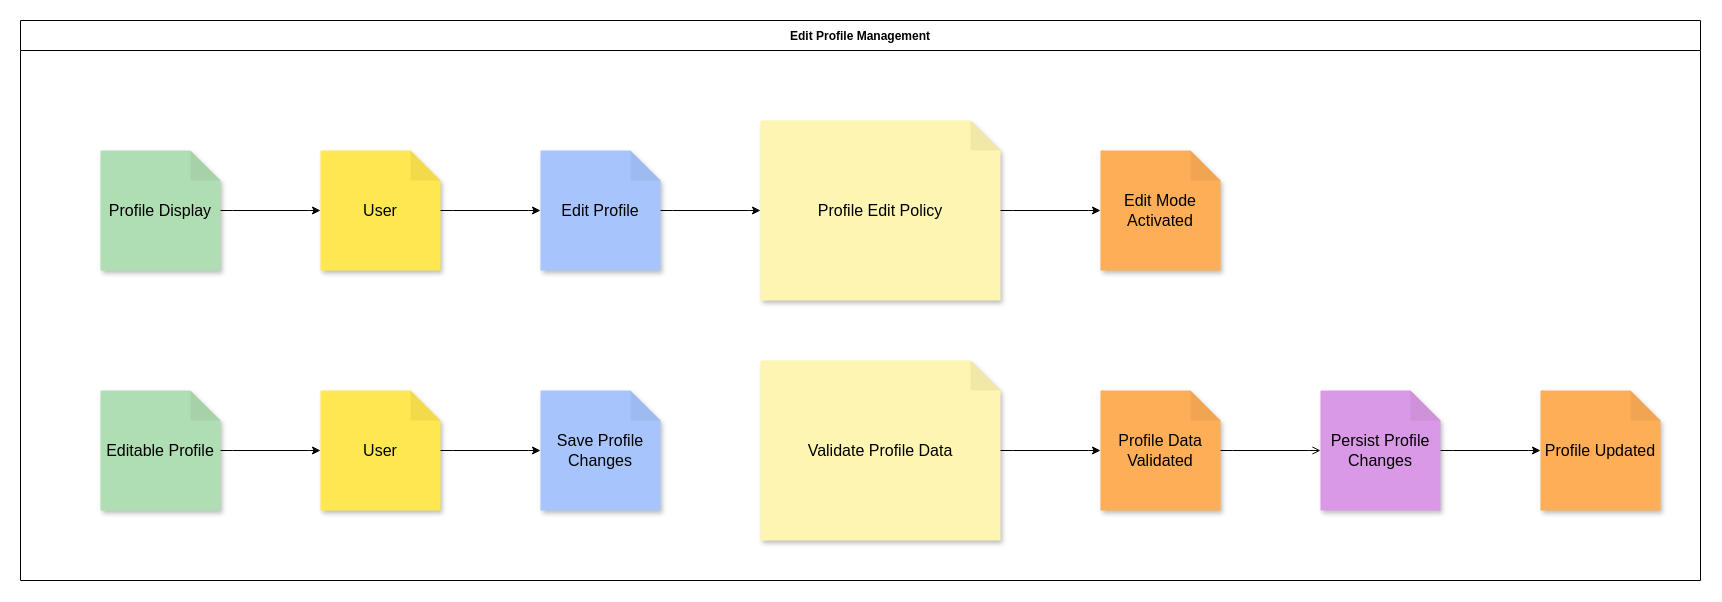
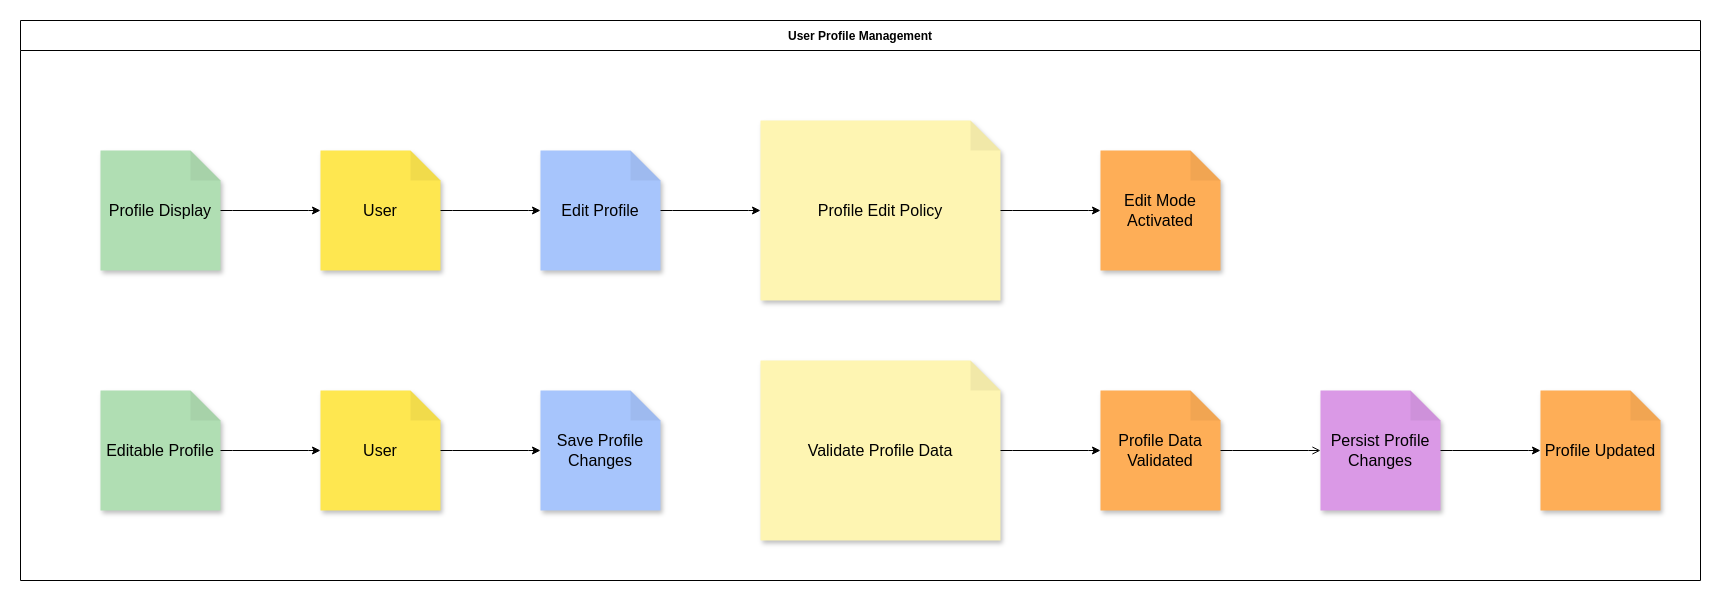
(860, 36) -> (860, 36)
